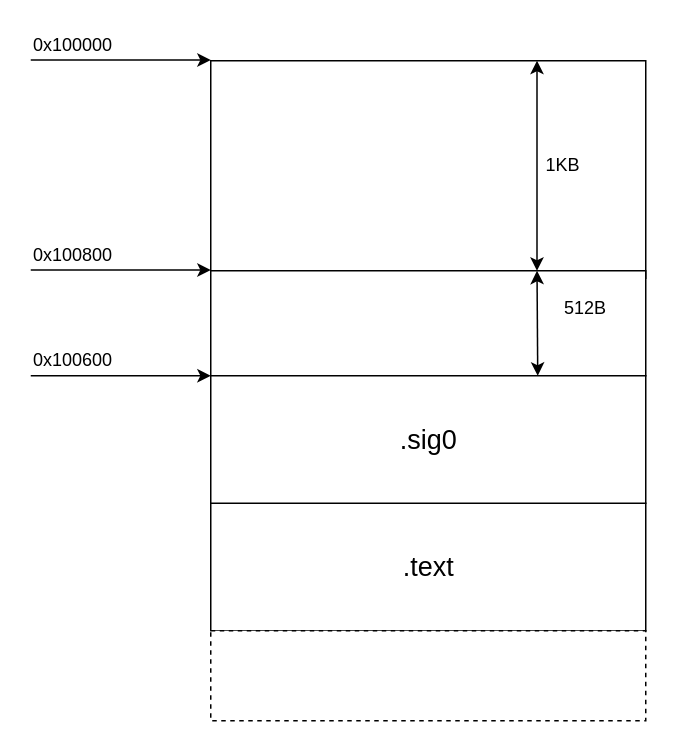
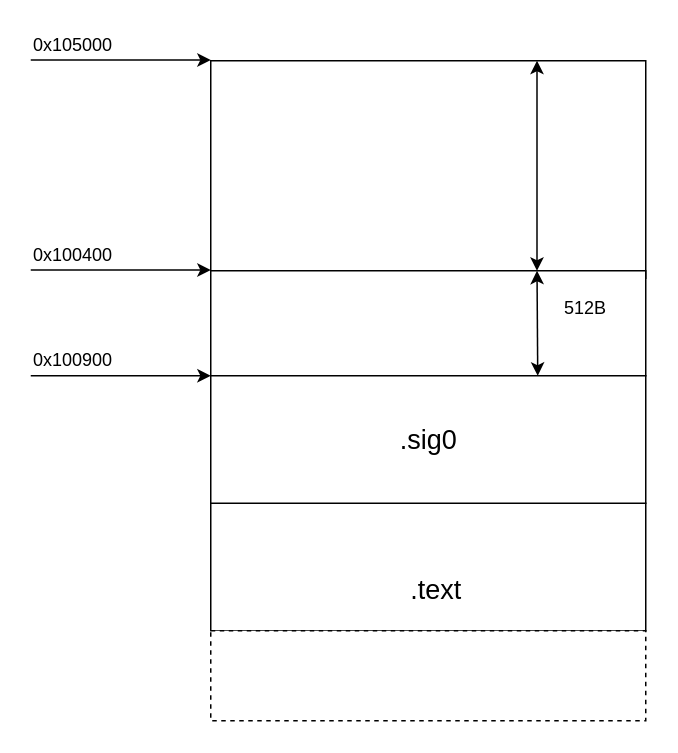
(74, 46) -> (74, 46)
(563, 166) -> none
(74, 256) -> (74, 256)
(74, 361) -> (74, 361)
(428, 567) -> (436, 590)
